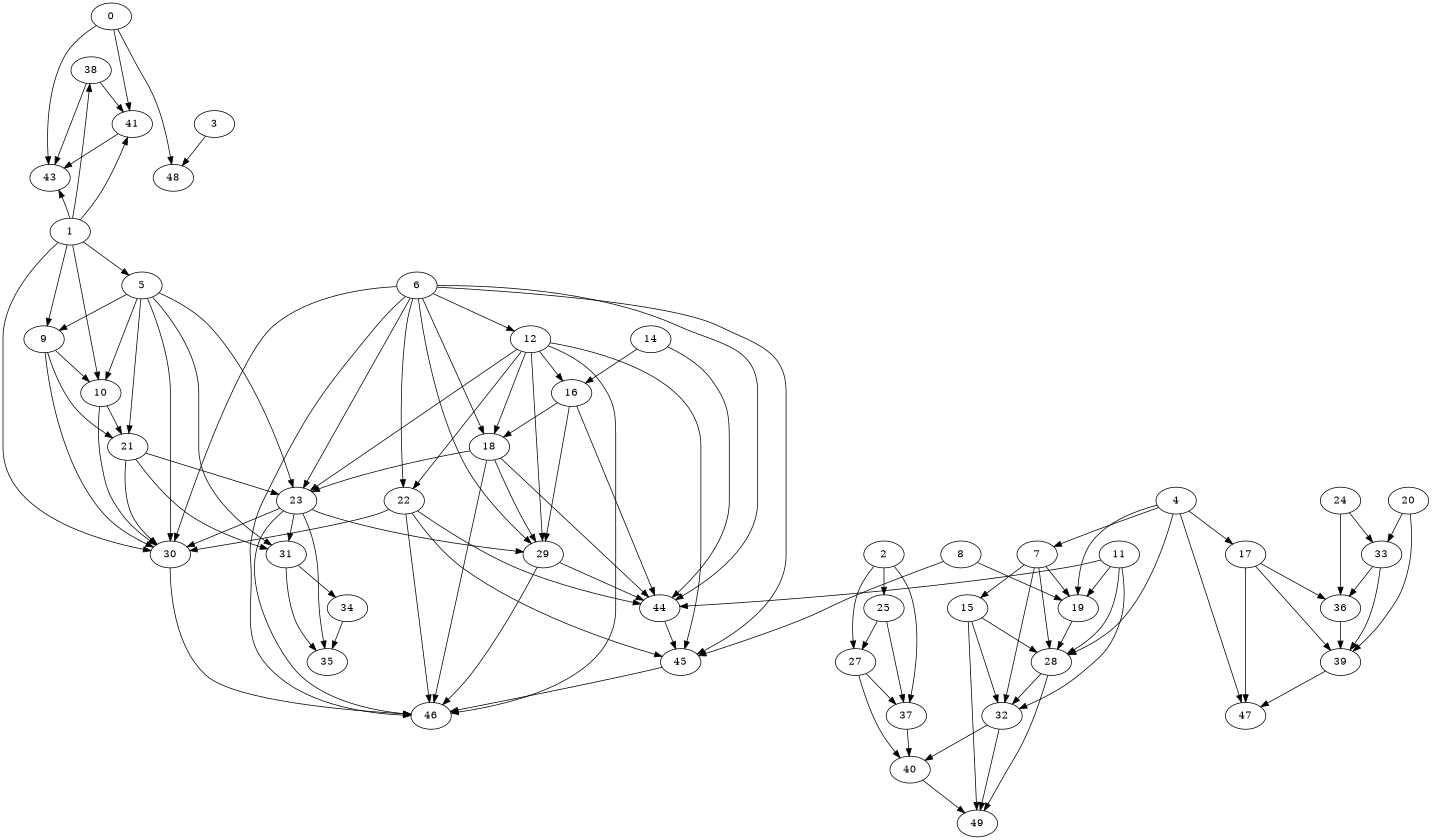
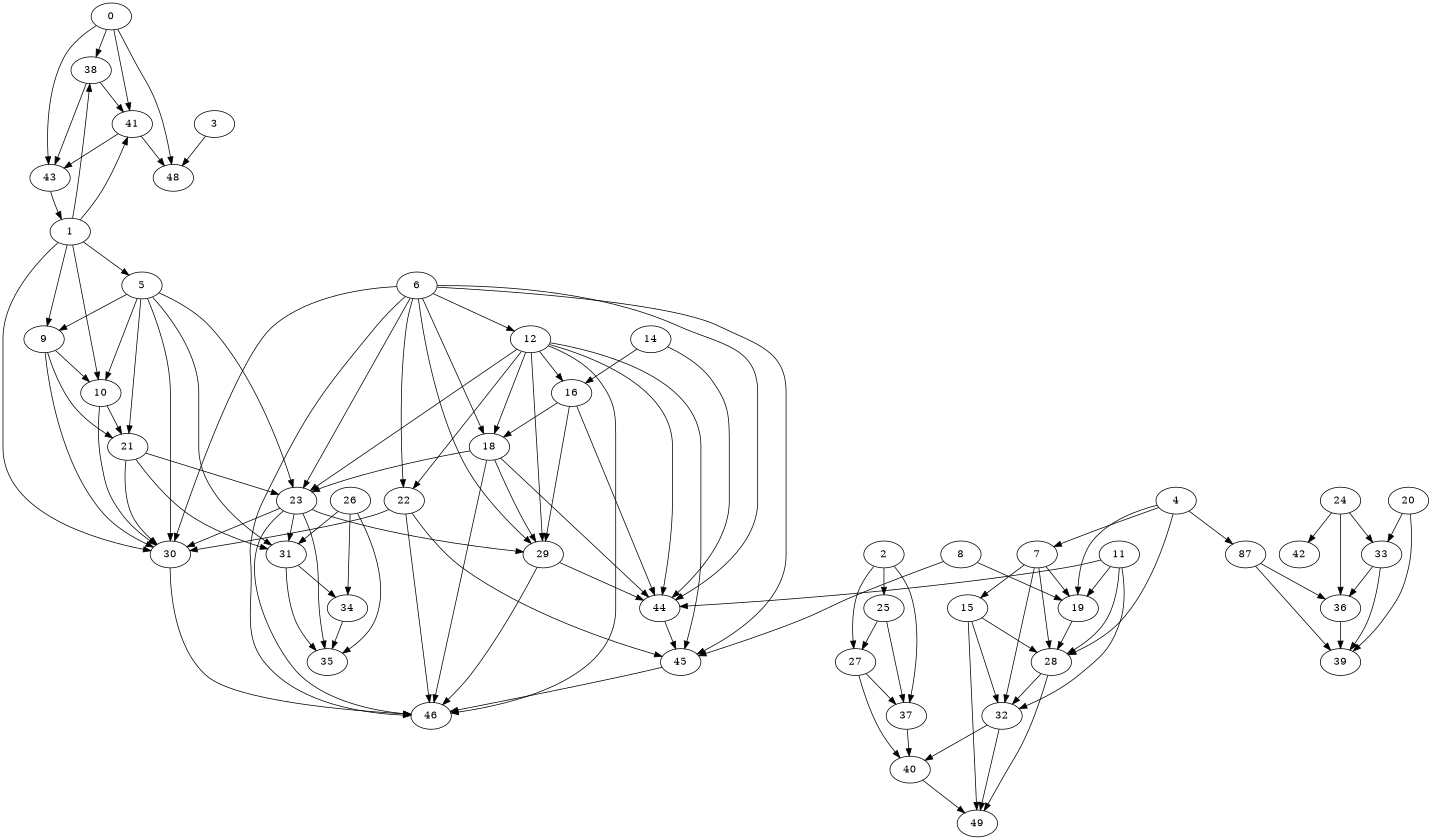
none -> (103, 40)
none -> (150, 148)
(66, 207) -> (54, 202)
none -> (350, 501)
(1246, 554) -> (1246, 554)
none -> (1299, 554)
(520, 569) -> (670, 432)
(1246, 716) -> none
